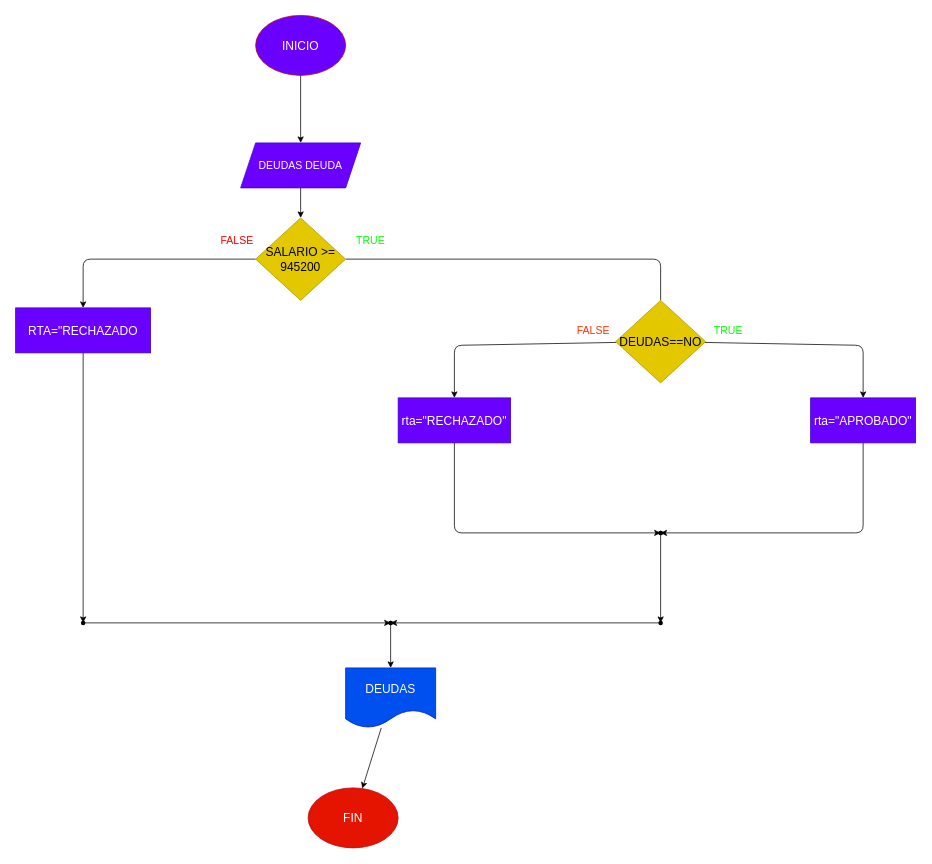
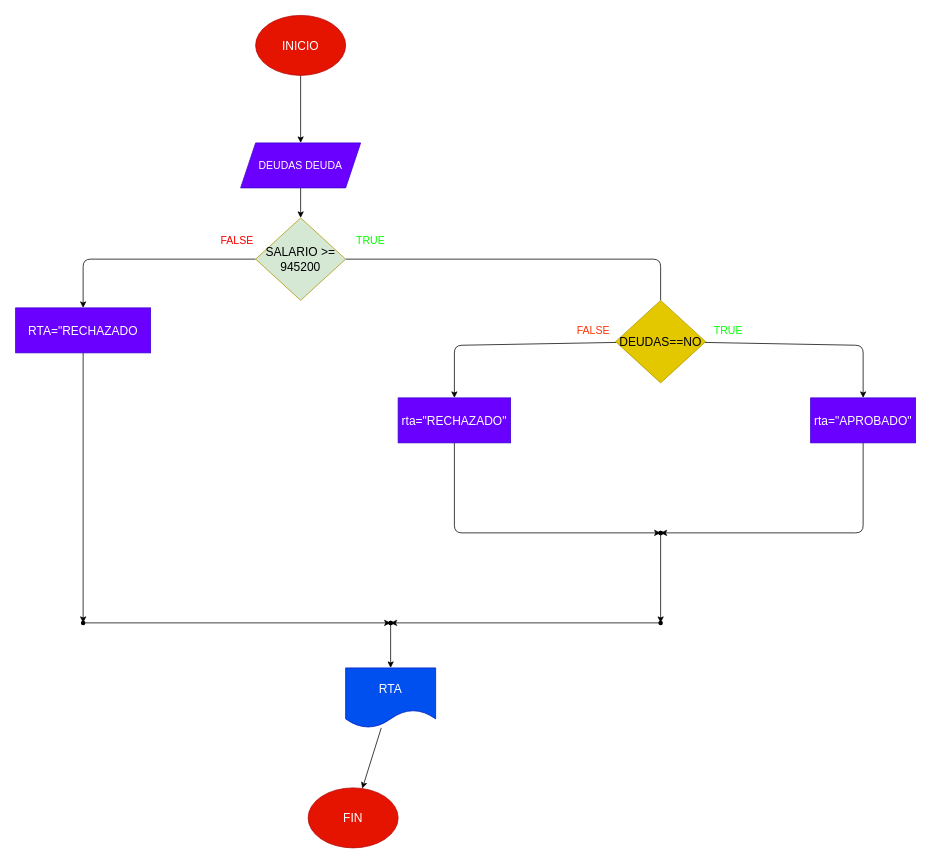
(300, 45) -> (300, 45)
(300, 259) -> (300, 259)
(390, 689) -> (390, 689)
